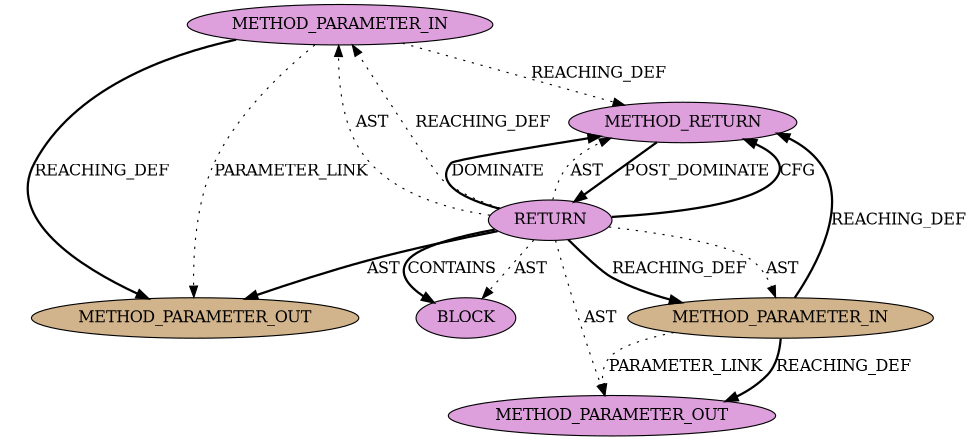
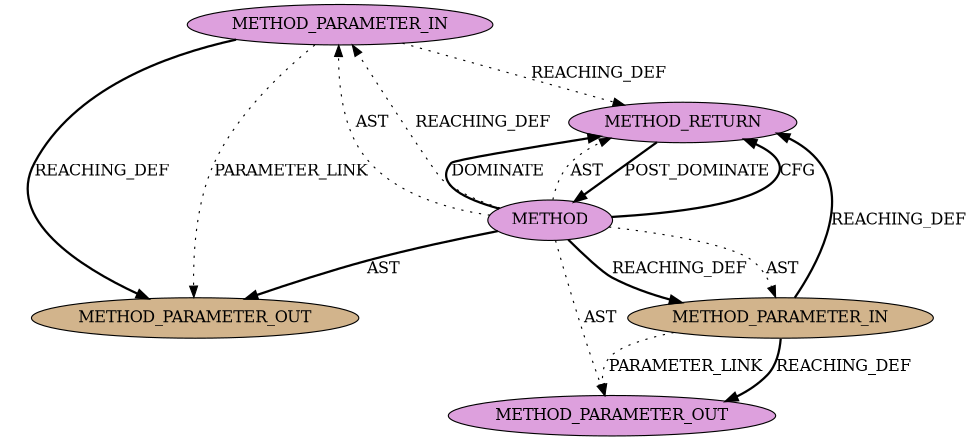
(550, 220) -> (550, 220)
(466, 318) -> none
